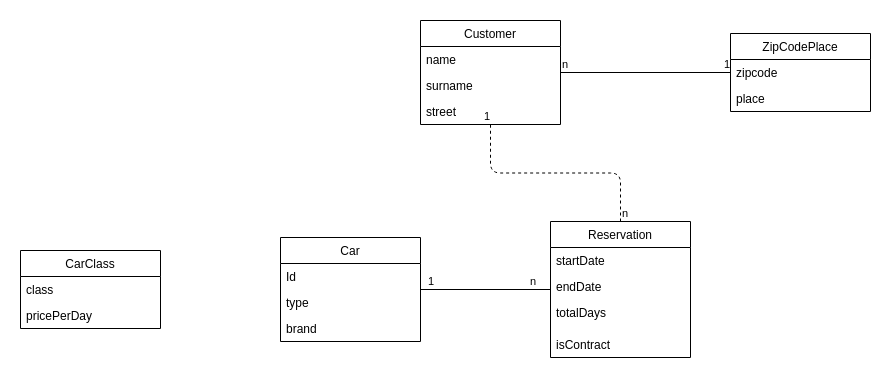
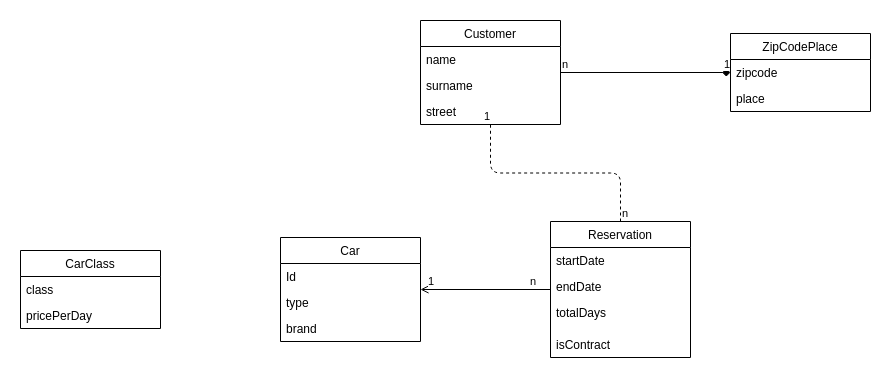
(726, 73) -> (722, 73)
(426, 290) -> (426, 290)
